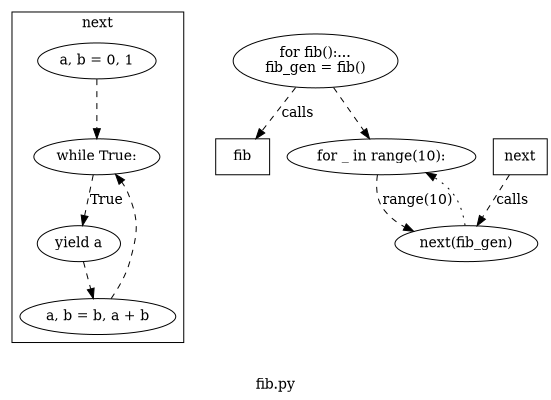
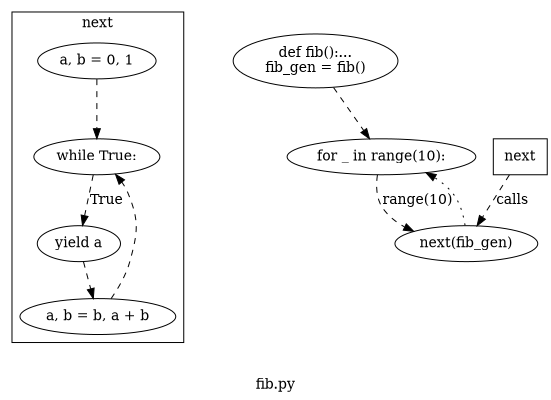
(316, 61) -> (316, 61)
(243, 157) -> none
